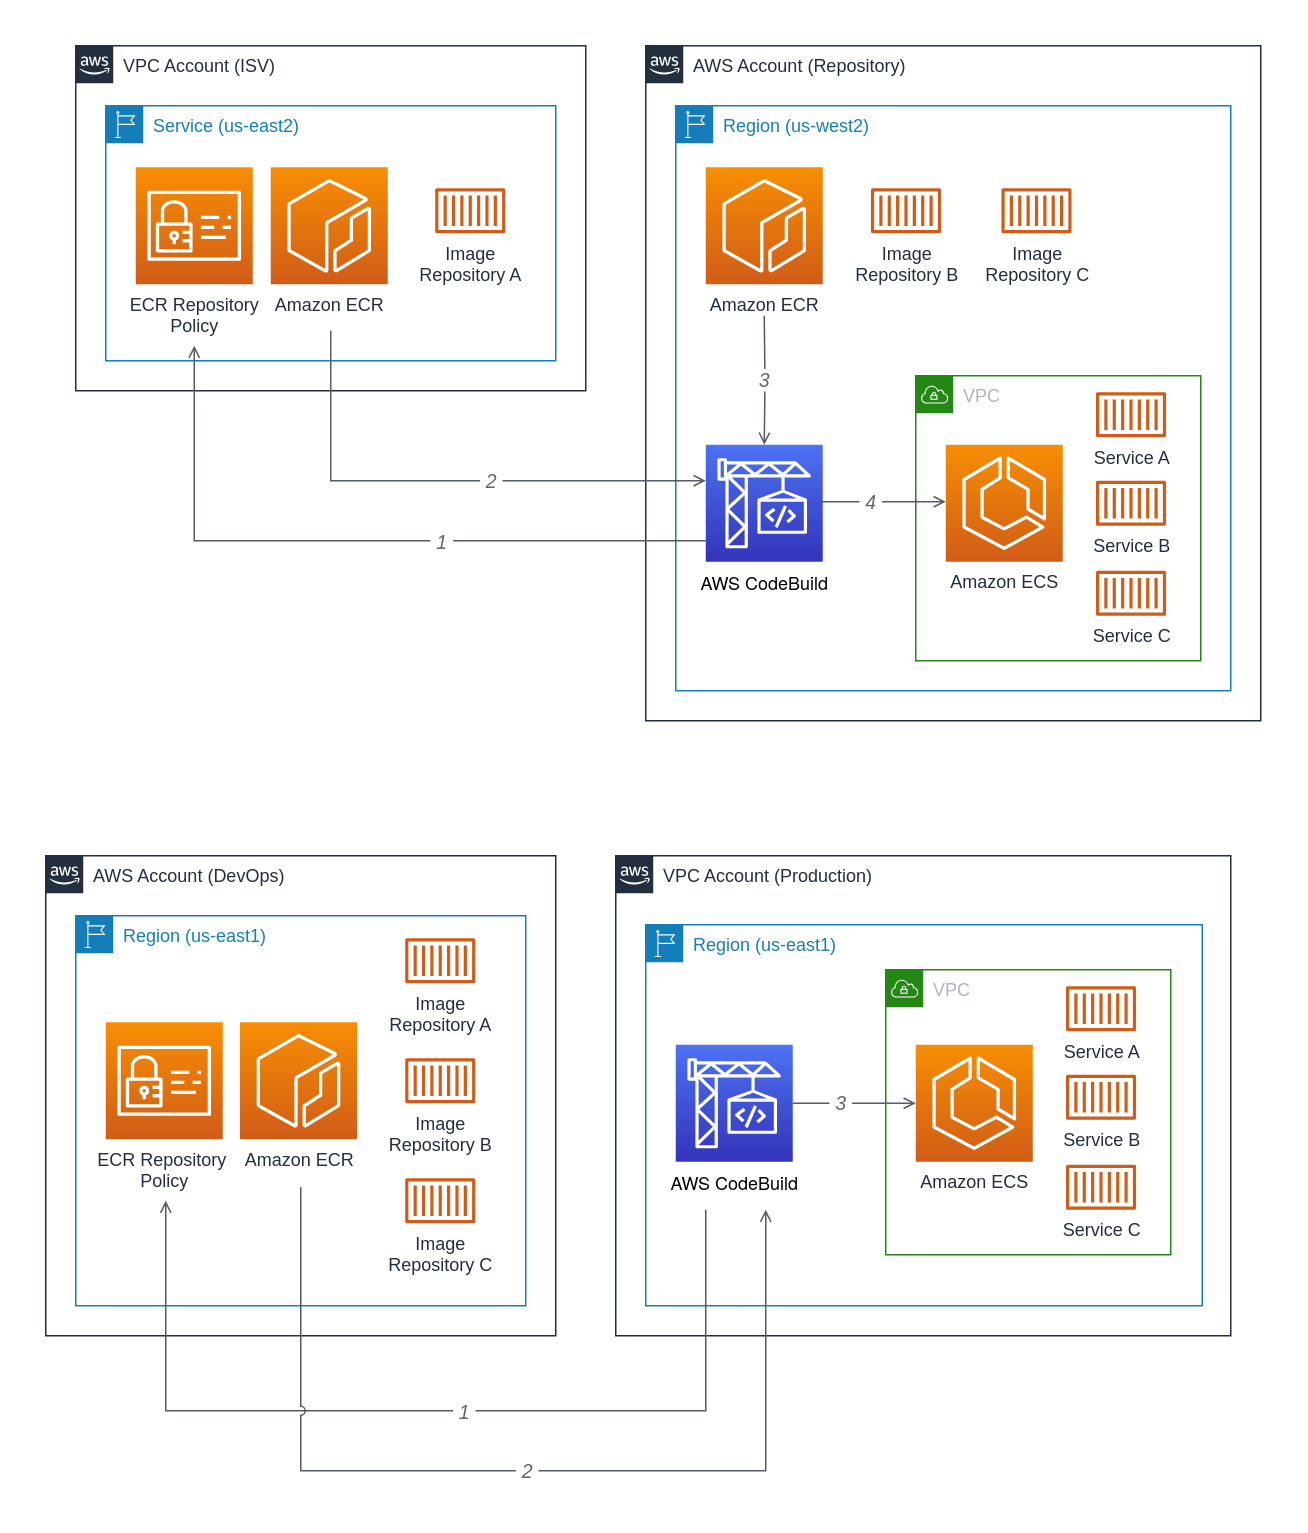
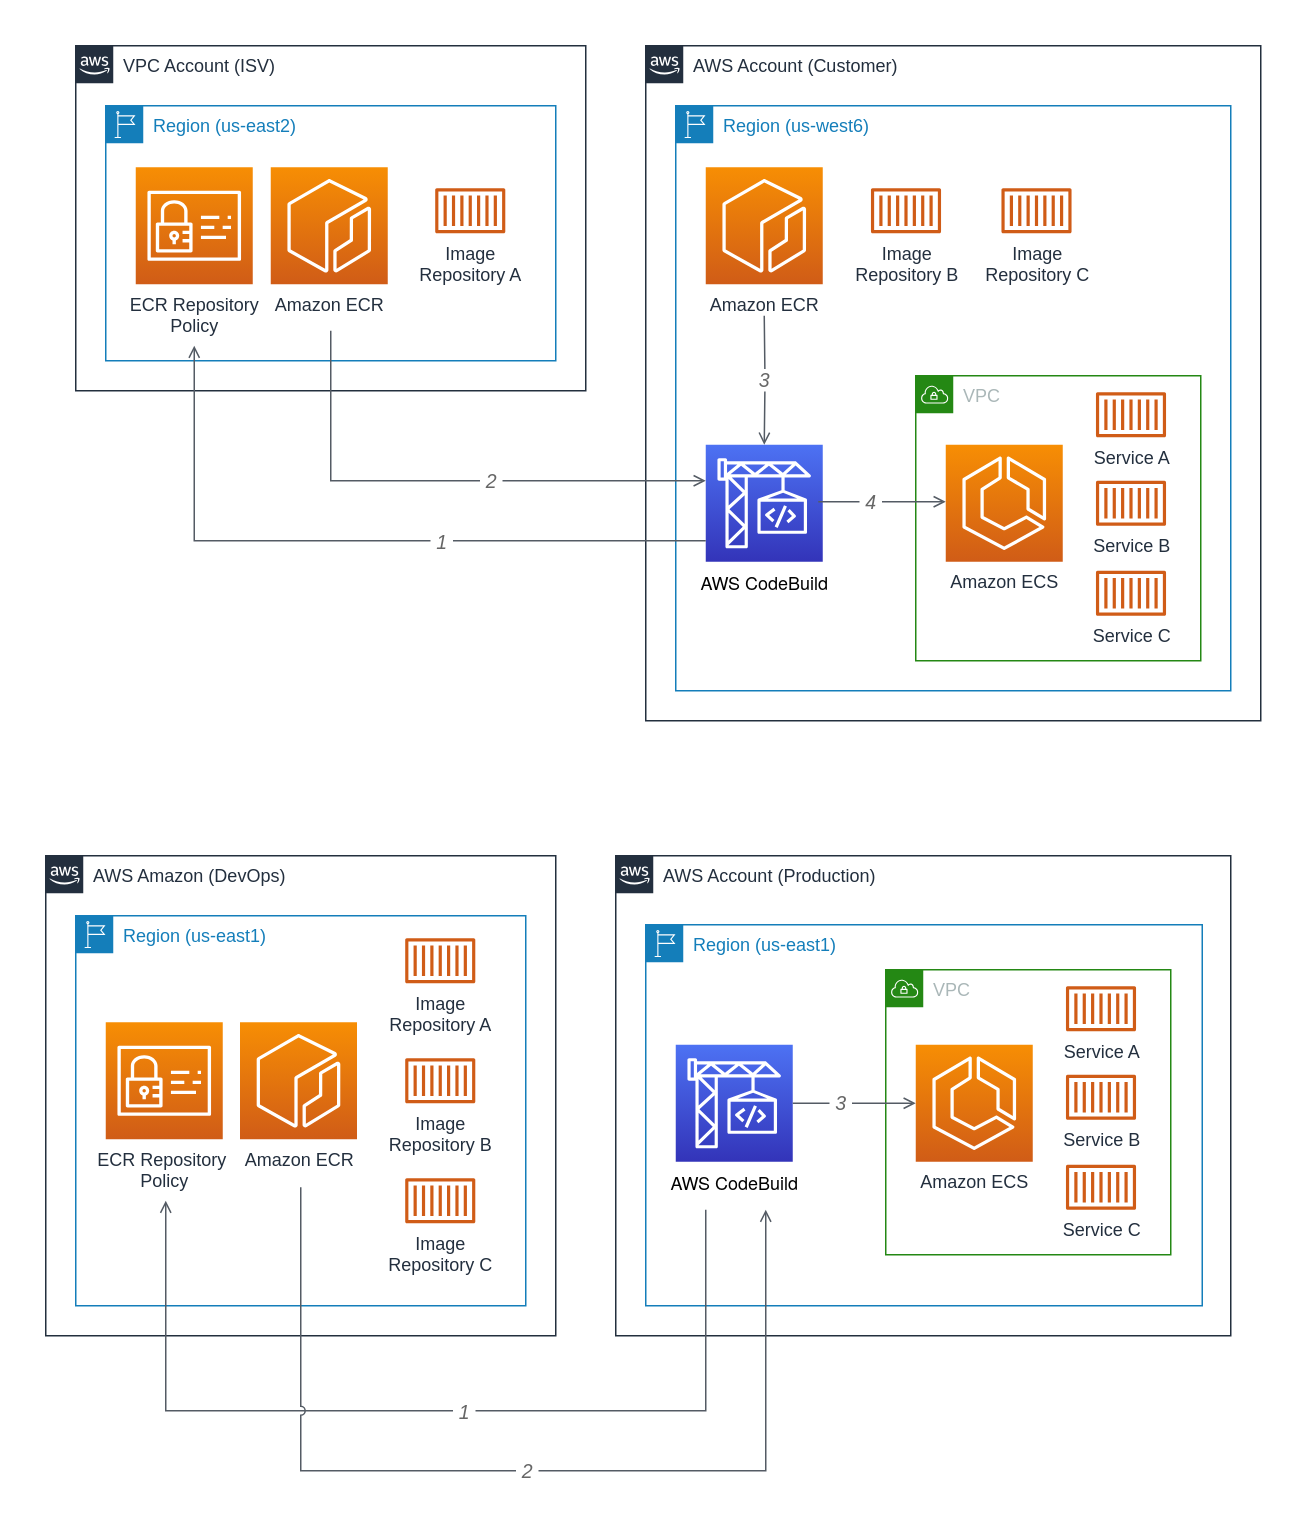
(808, 67) -> (800, 67)
(240, 127) -> (235, 127)
(805, 127) -> (805, 127)
(190, 877) -> (185, 877)
(778, 877) -> (778, 877)
